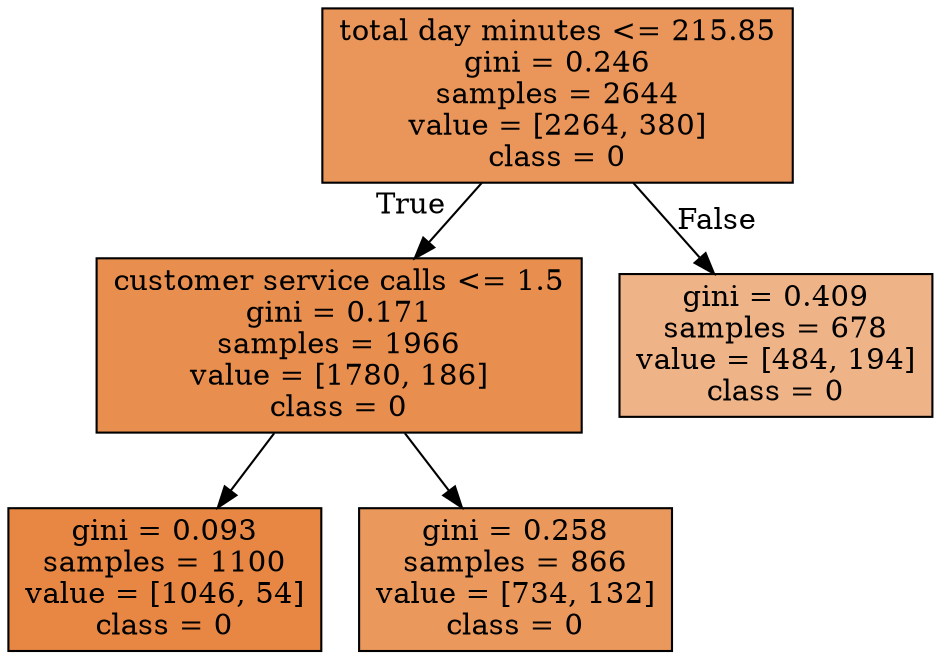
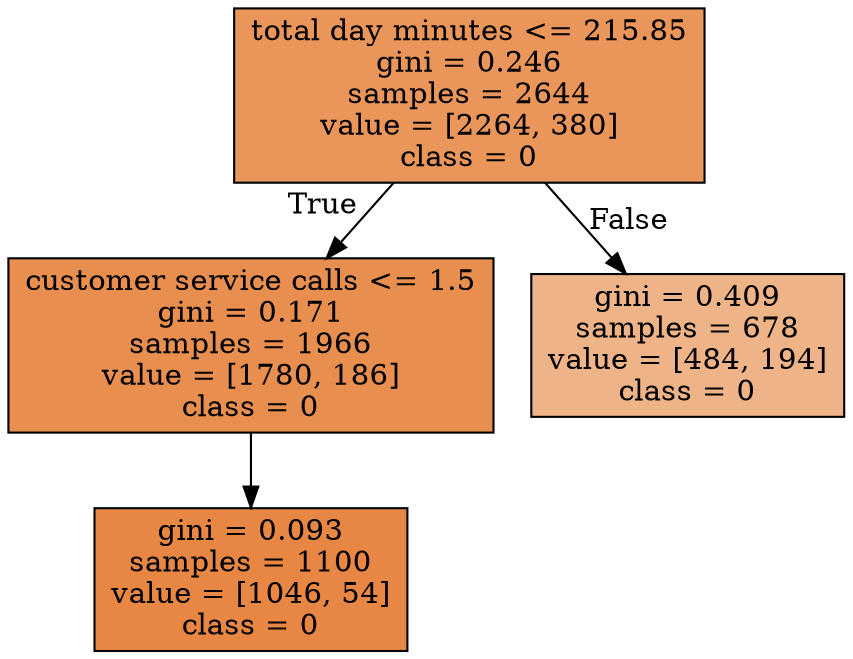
(516, 580) -> none
